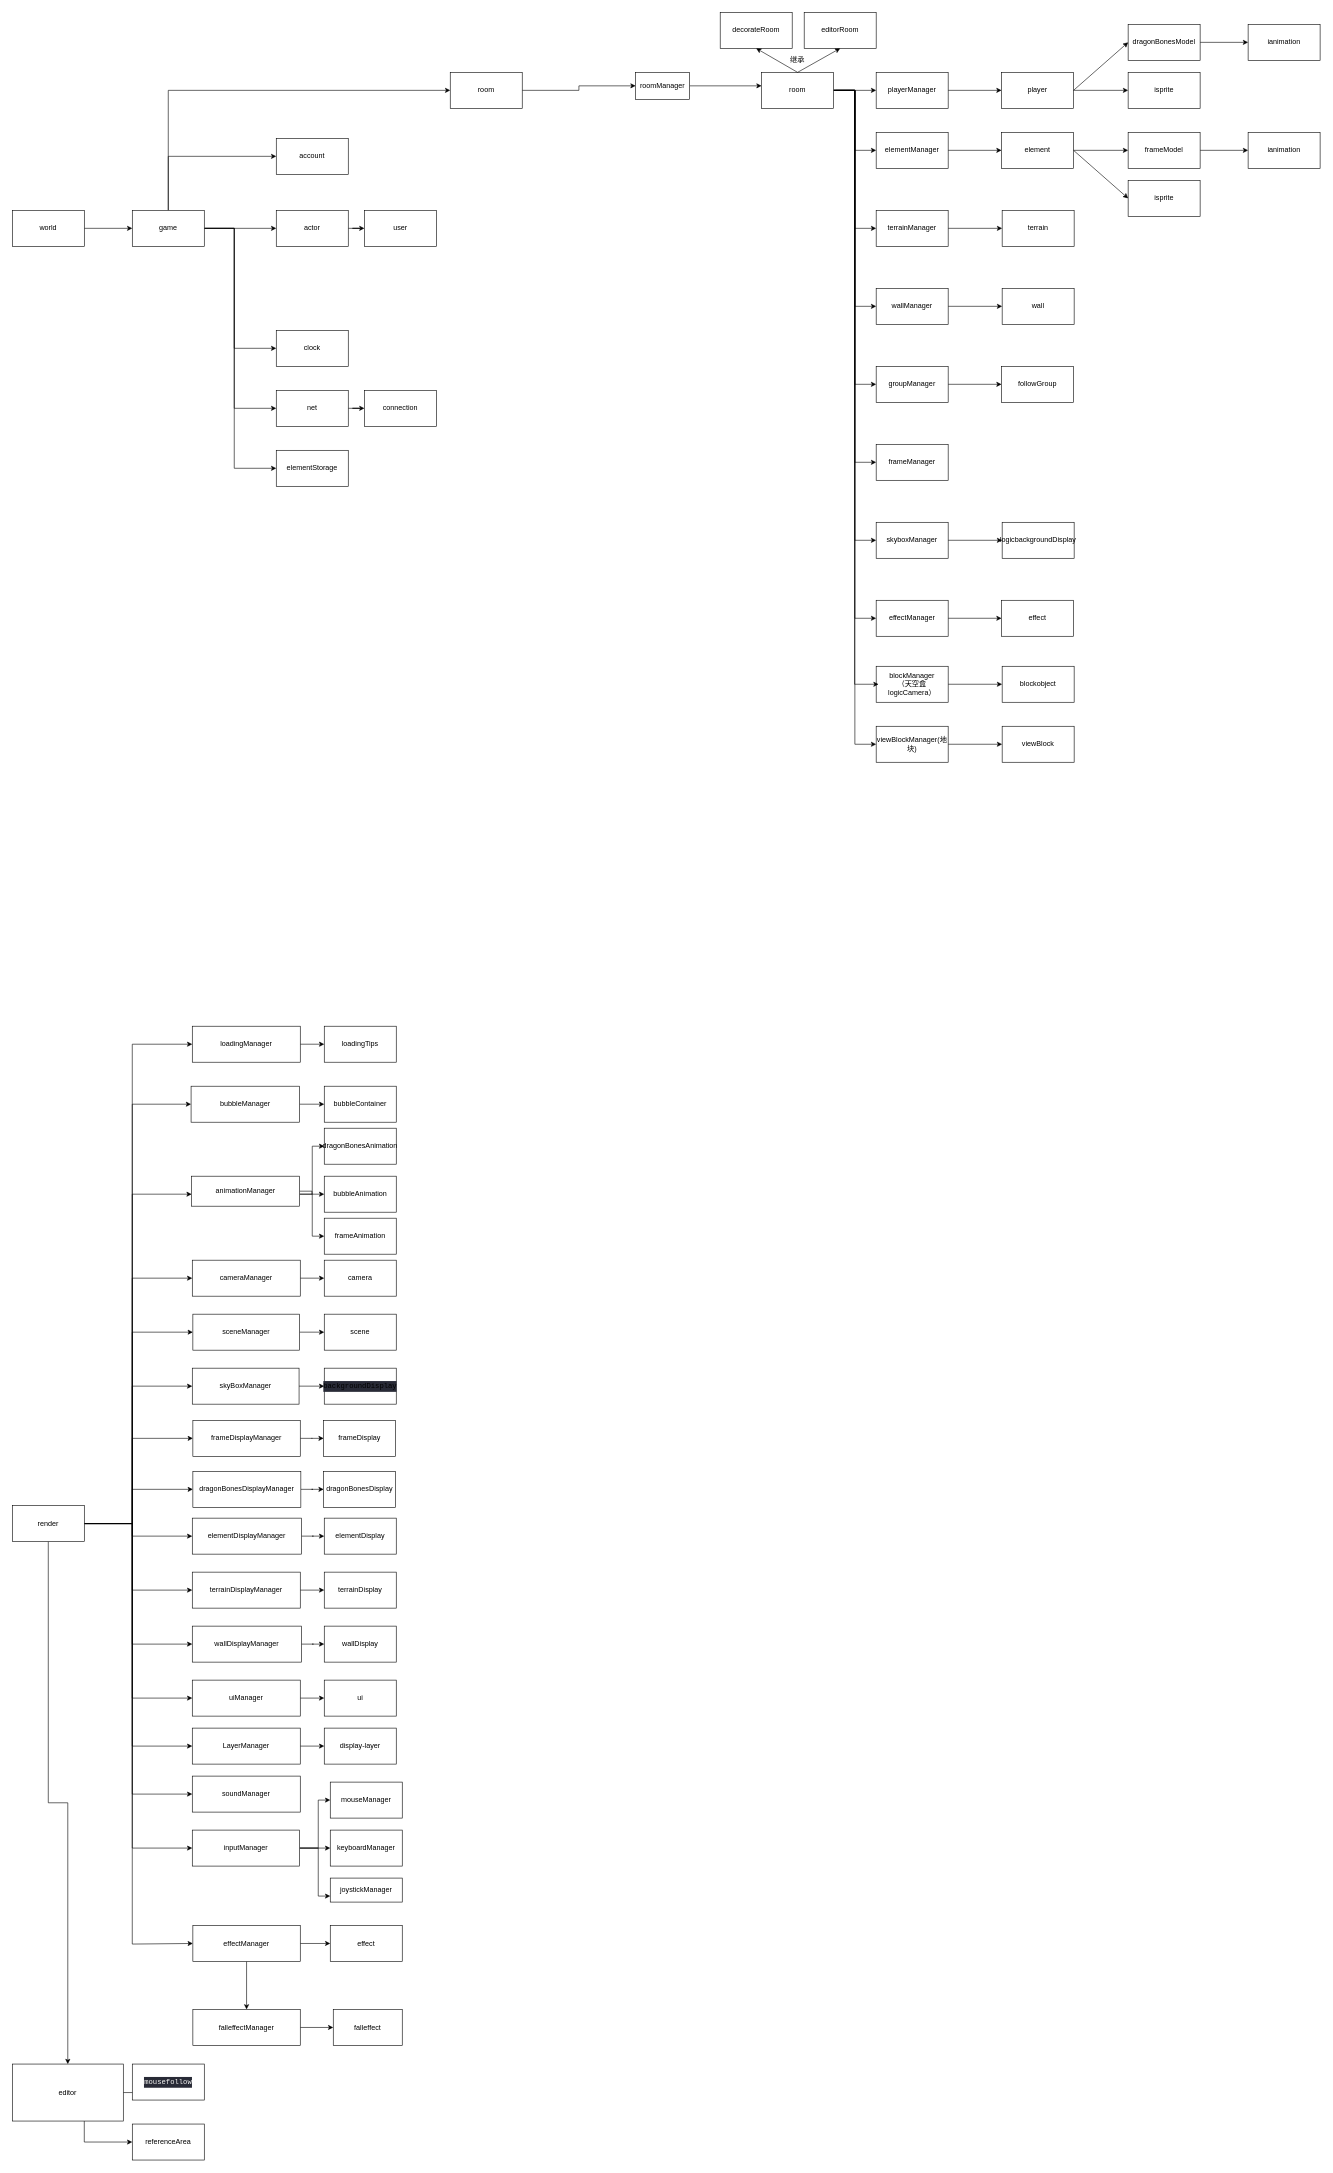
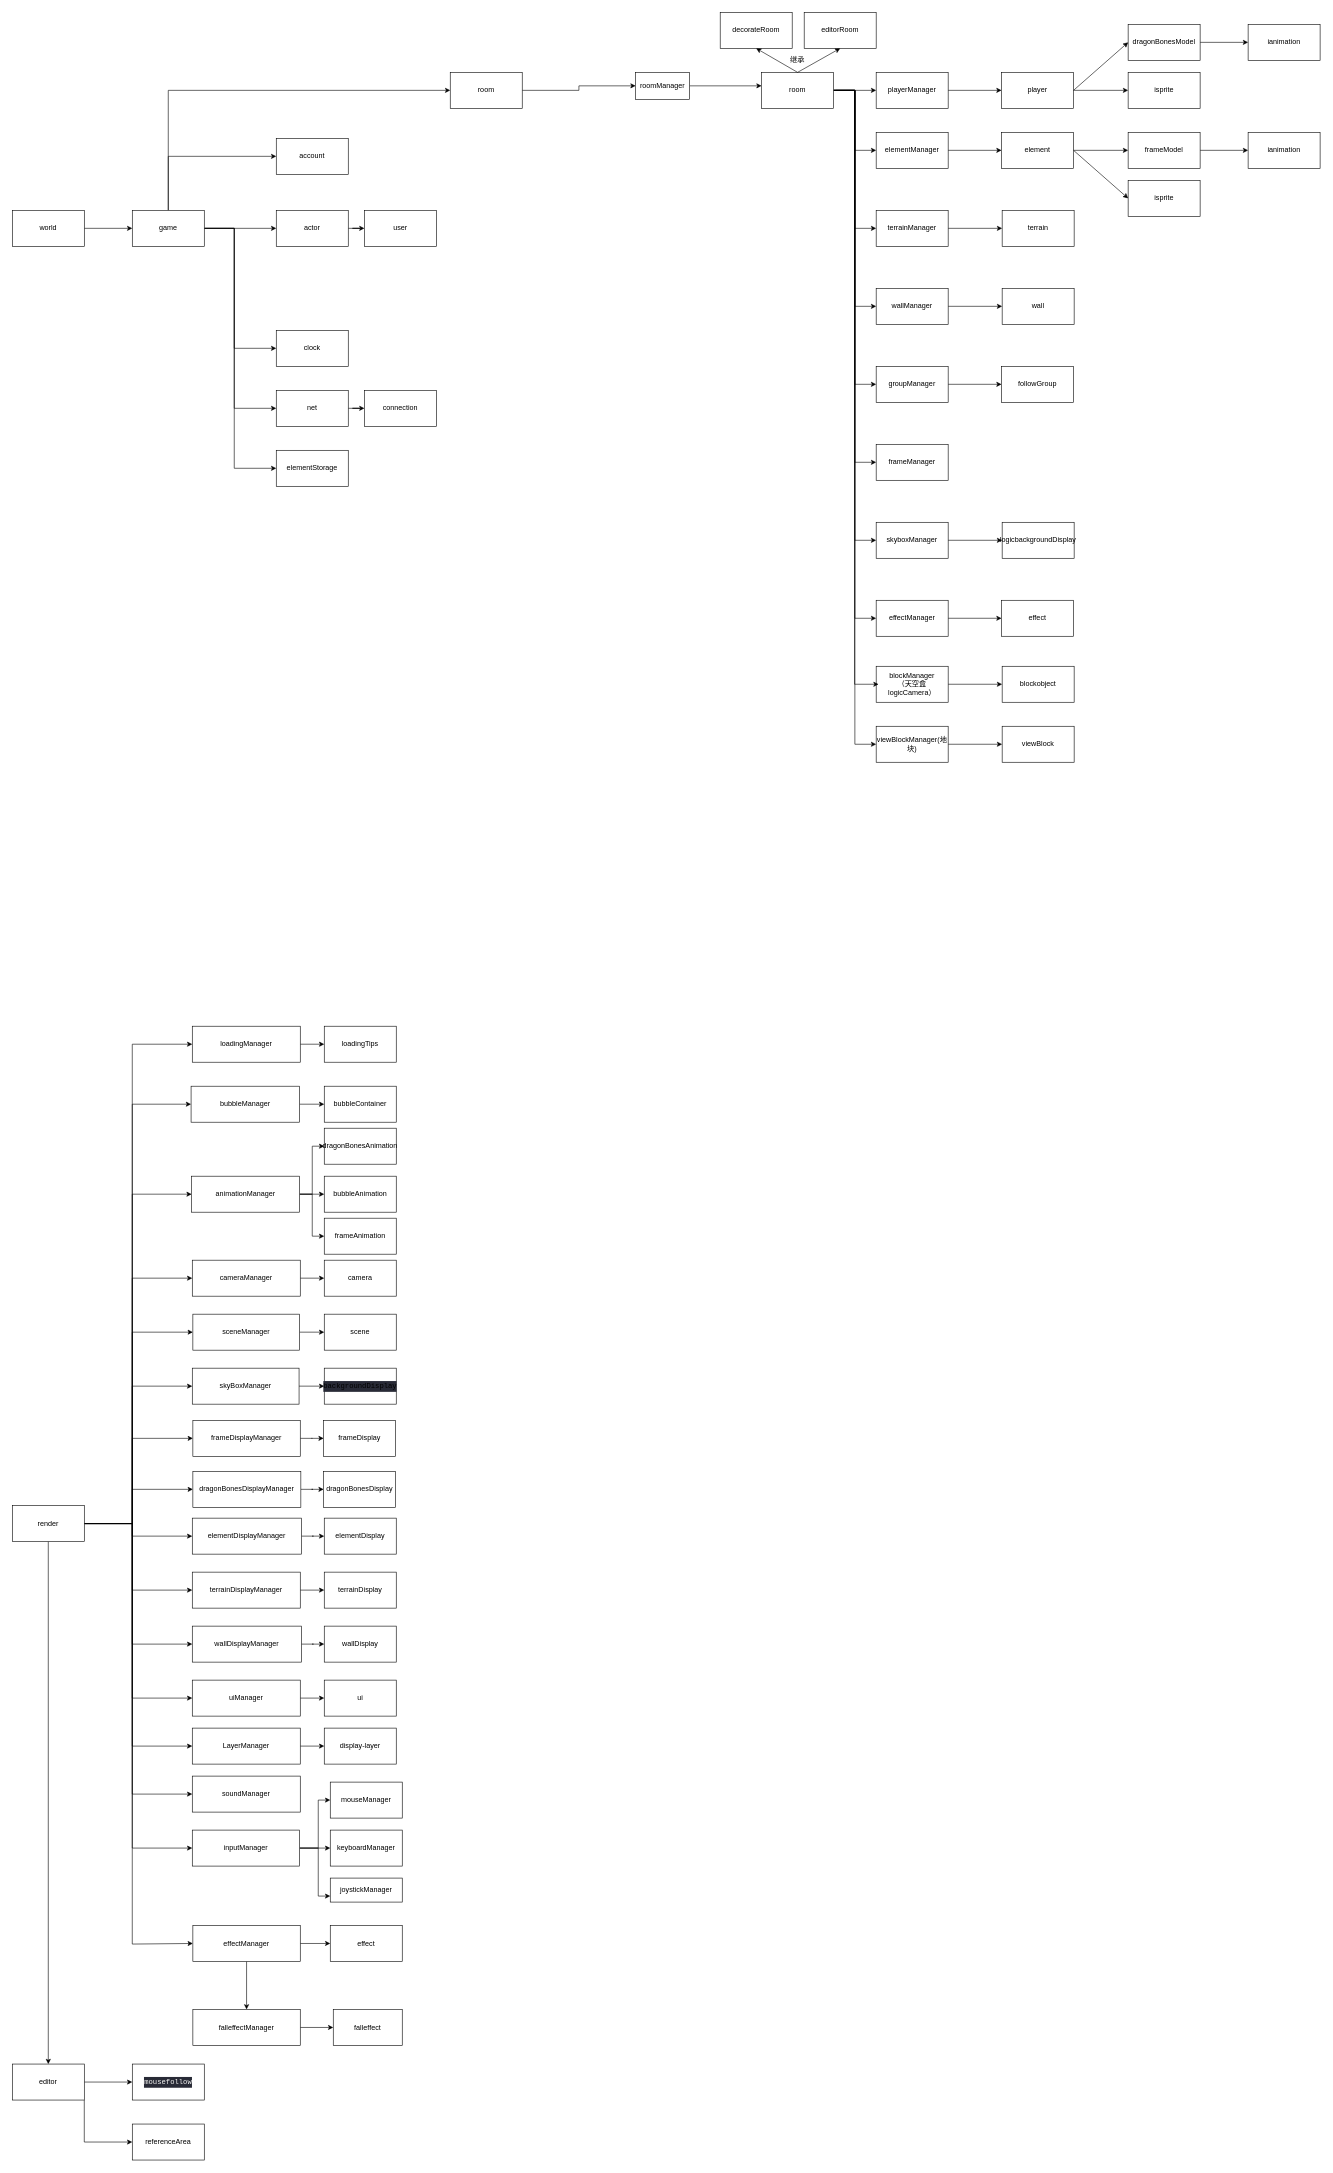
(246, 1191) -> (246, 1194)
(68, 2093) -> (48, 2082)
